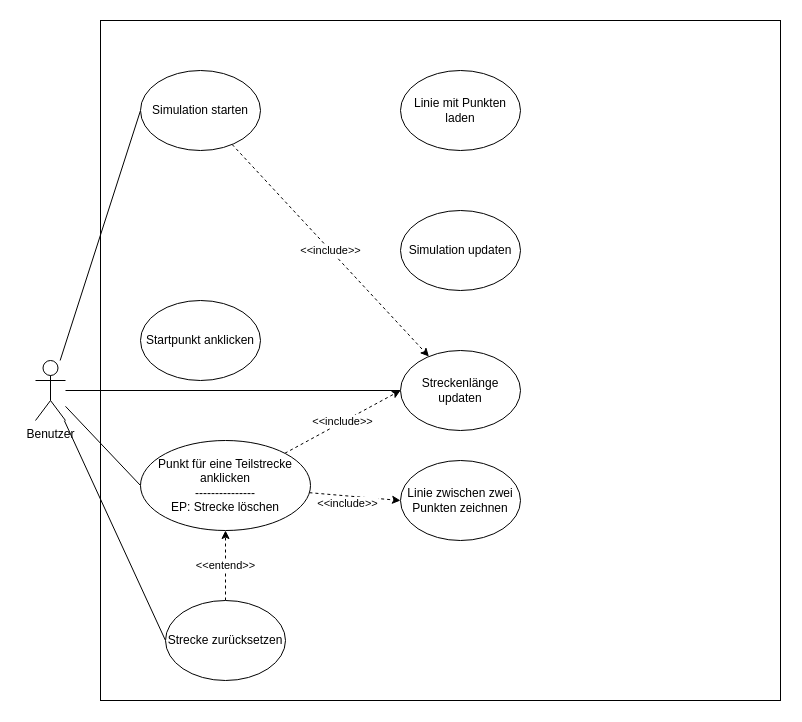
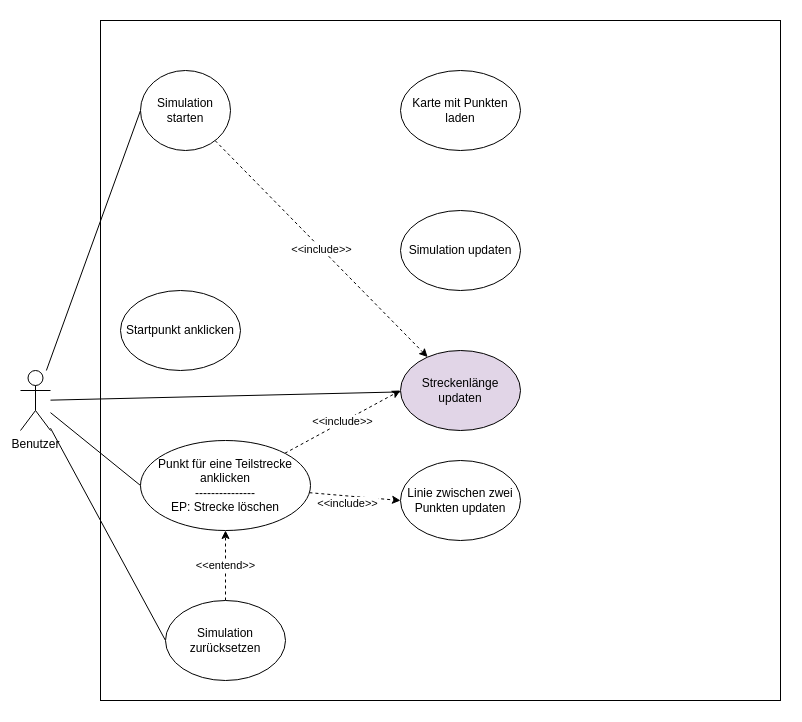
(201, 111) -> (186, 111)
(461, 111) -> (461, 111)
(201, 341) -> (181, 331)
(51, 391) -> (36, 401)
(461, 391) -> (461, 391)
(461, 501) -> (461, 501)
(226, 641) -> (226, 641)
